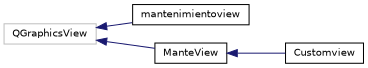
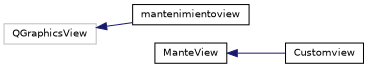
(131, 45) -> none
